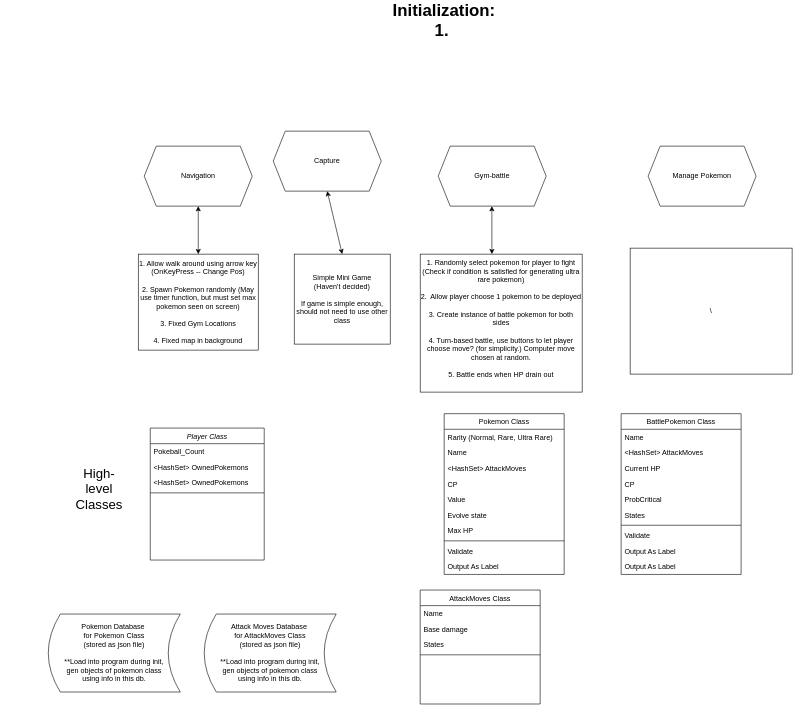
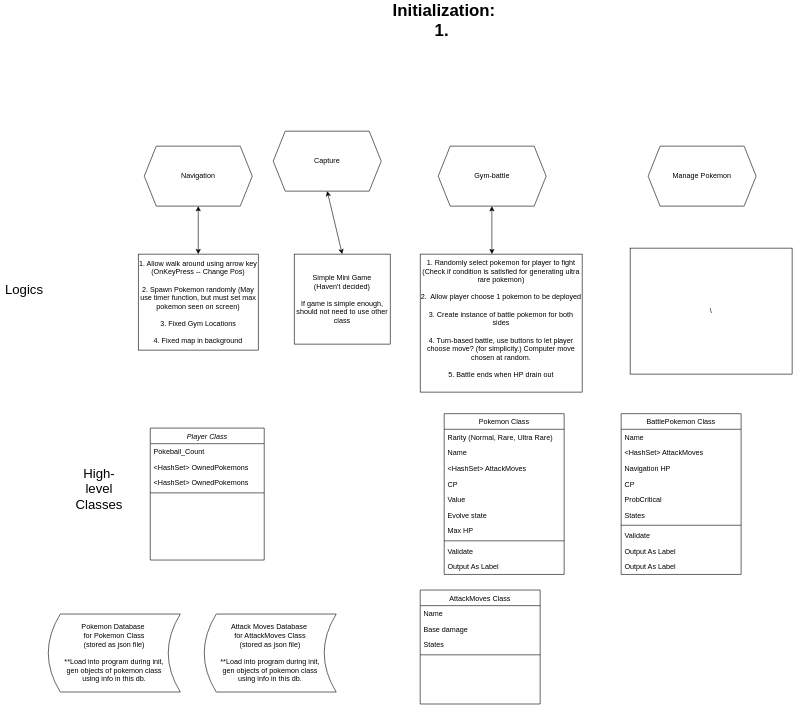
none -> (24, 290)
(644, 469) -> (648, 469)
